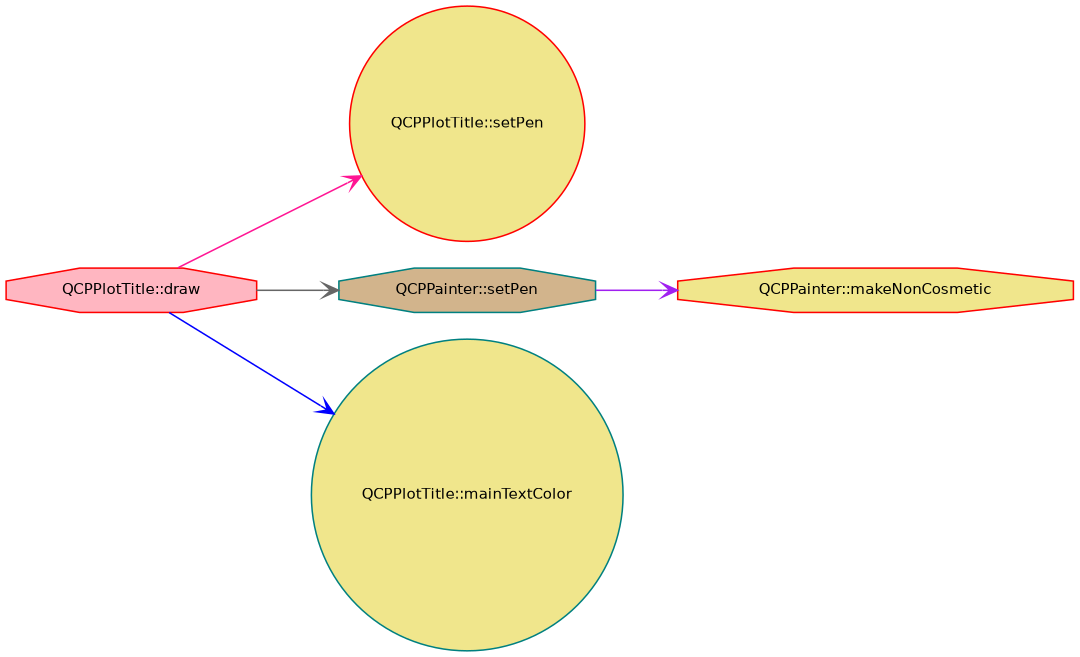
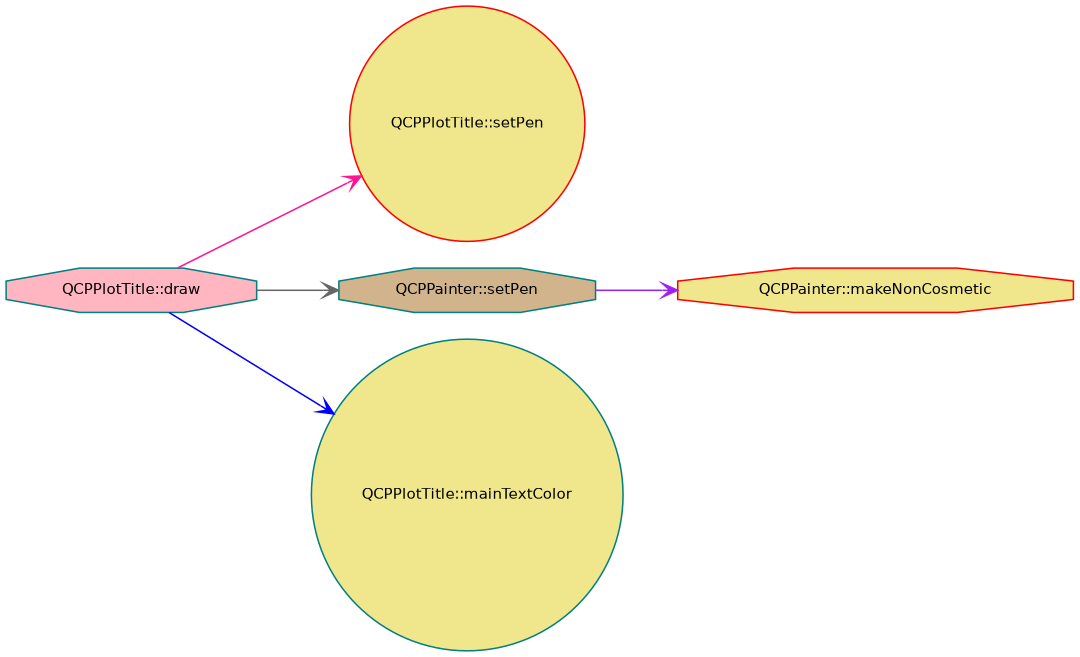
(131, 290) -> (131, 290)
